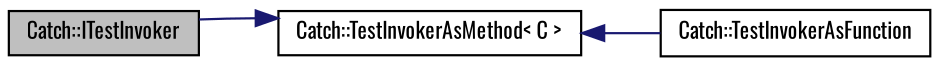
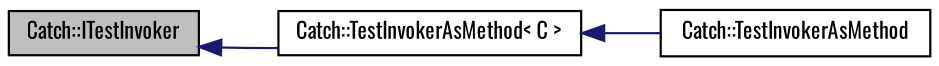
(227, 19) -> (250, 48)
(796, 33) -> (796, 33)
